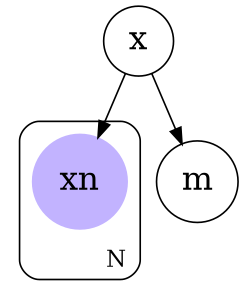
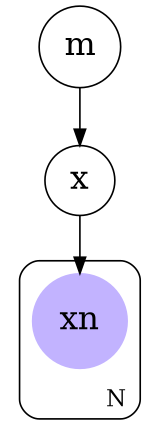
(164, 101) -> (80, 108)
